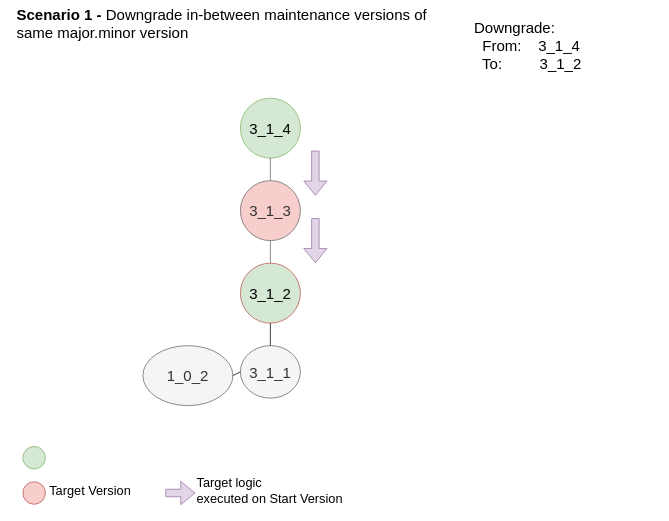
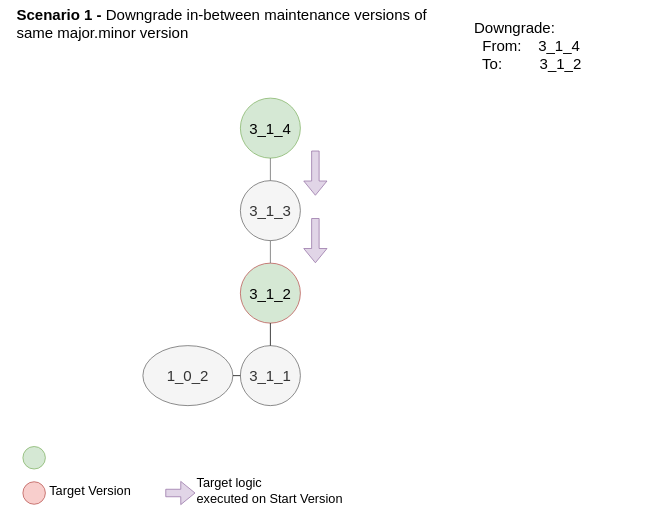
(270, 210) -> (270, 210)
(270, 372) -> (270, 375)
